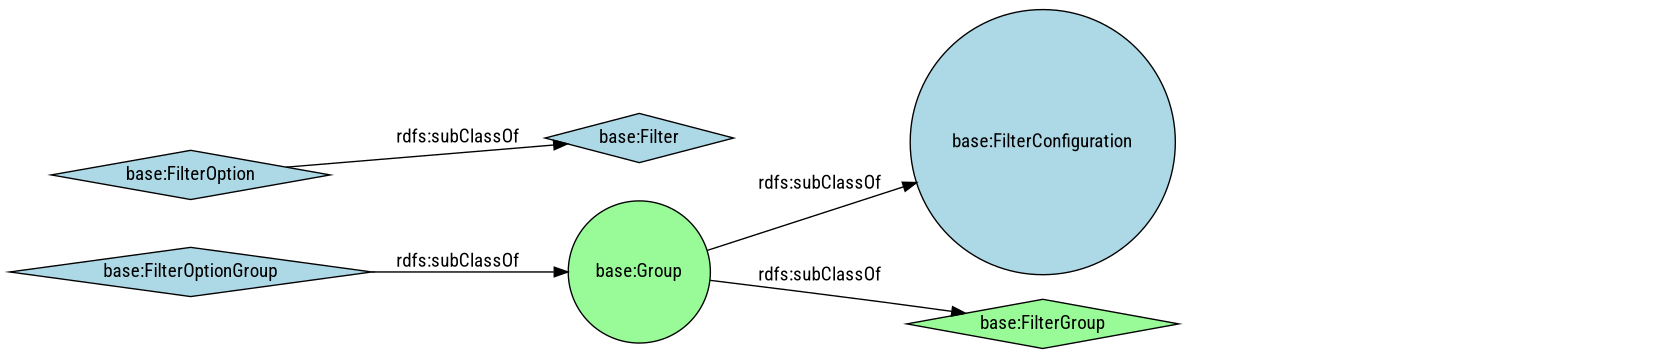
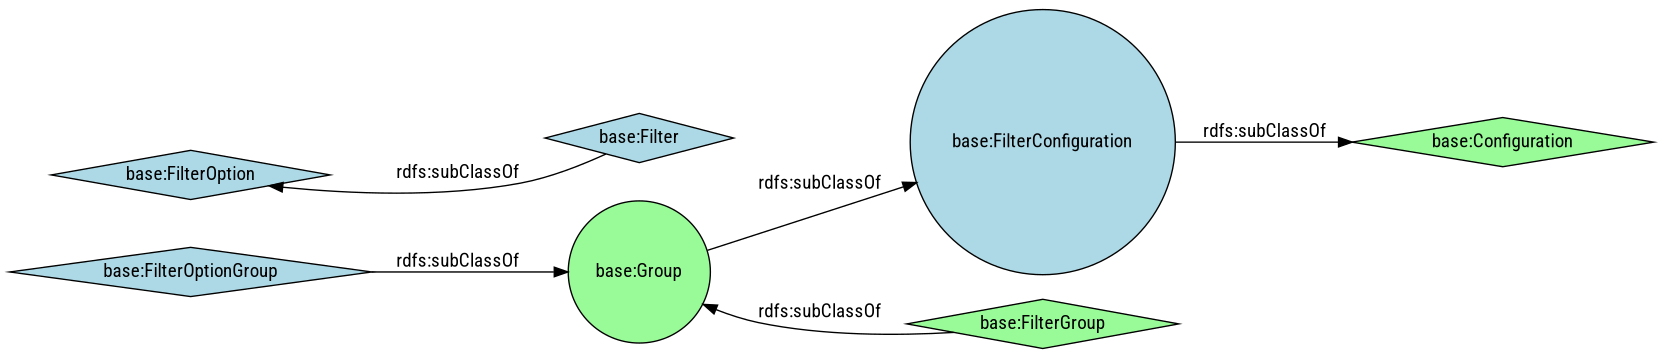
none -> (1503, 142)
(420, 156) -> (447, 192)
(831, 295) -> (834, 332)
